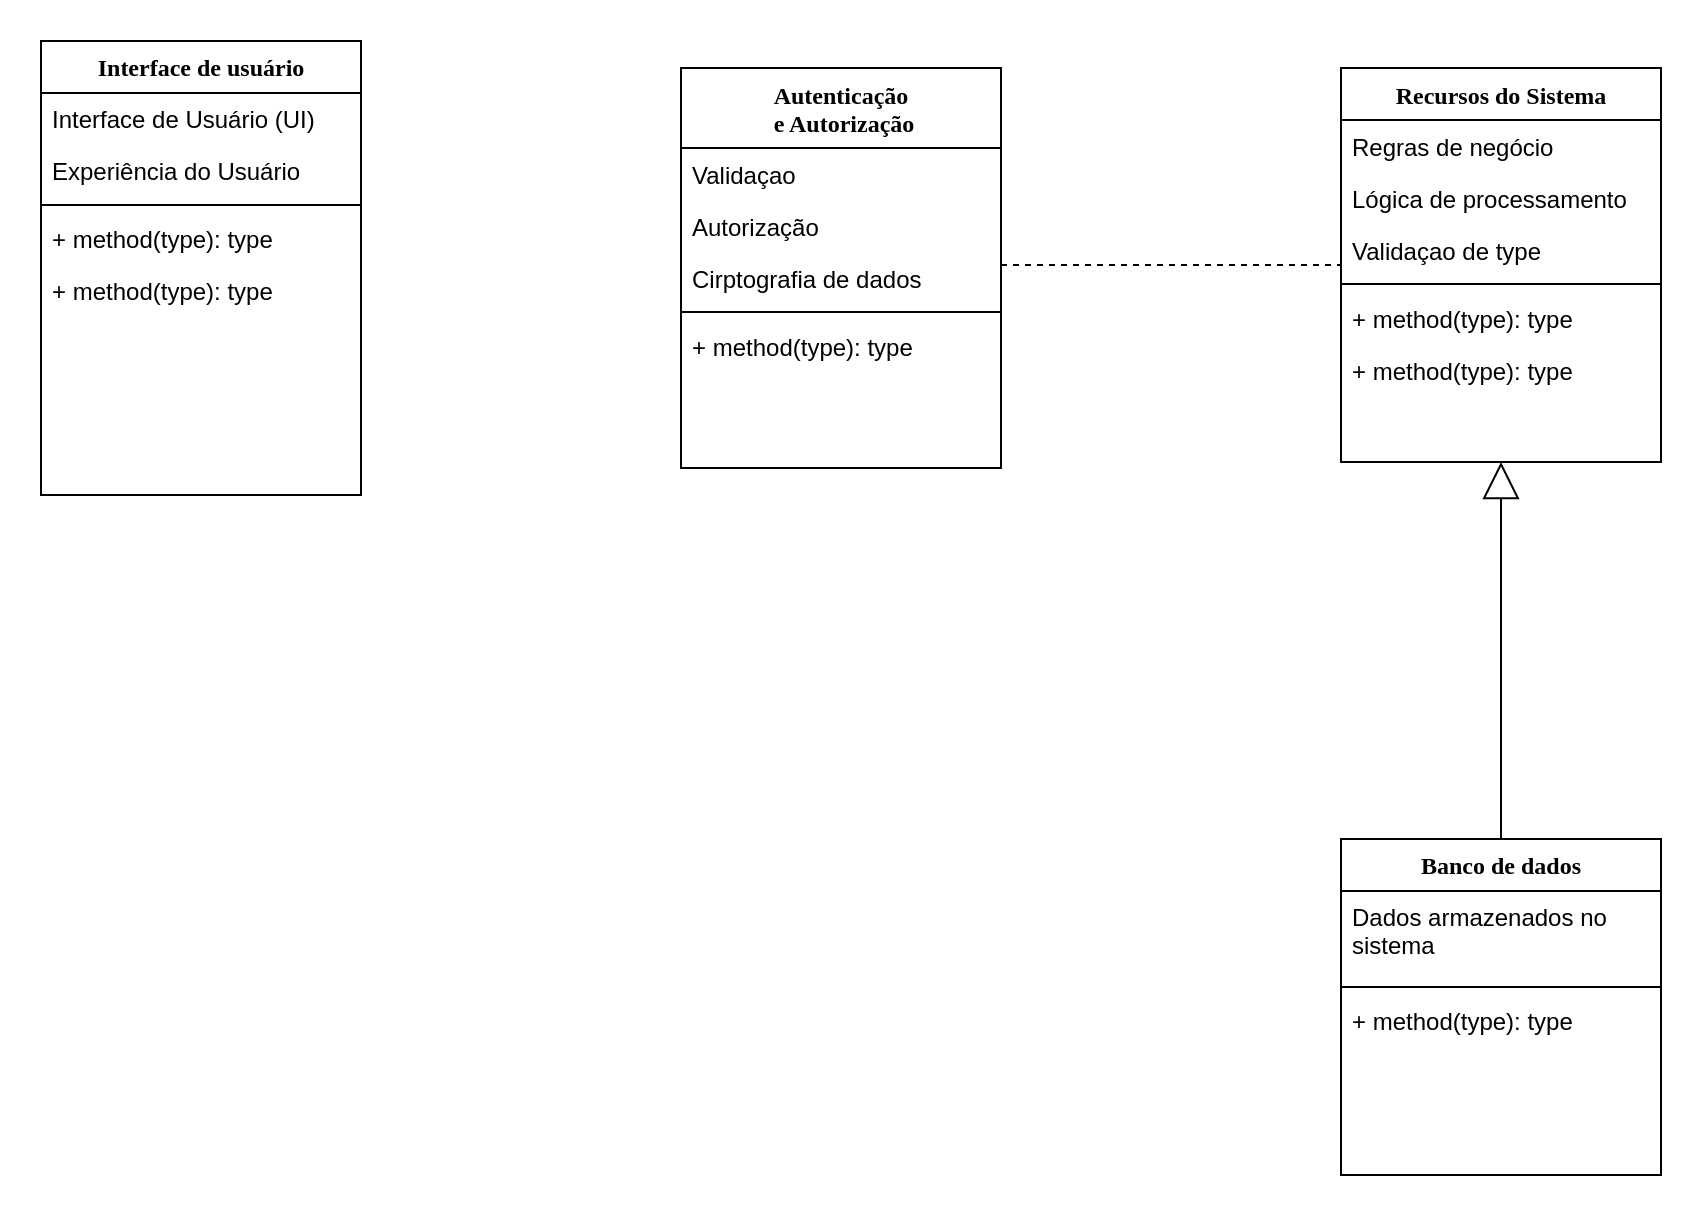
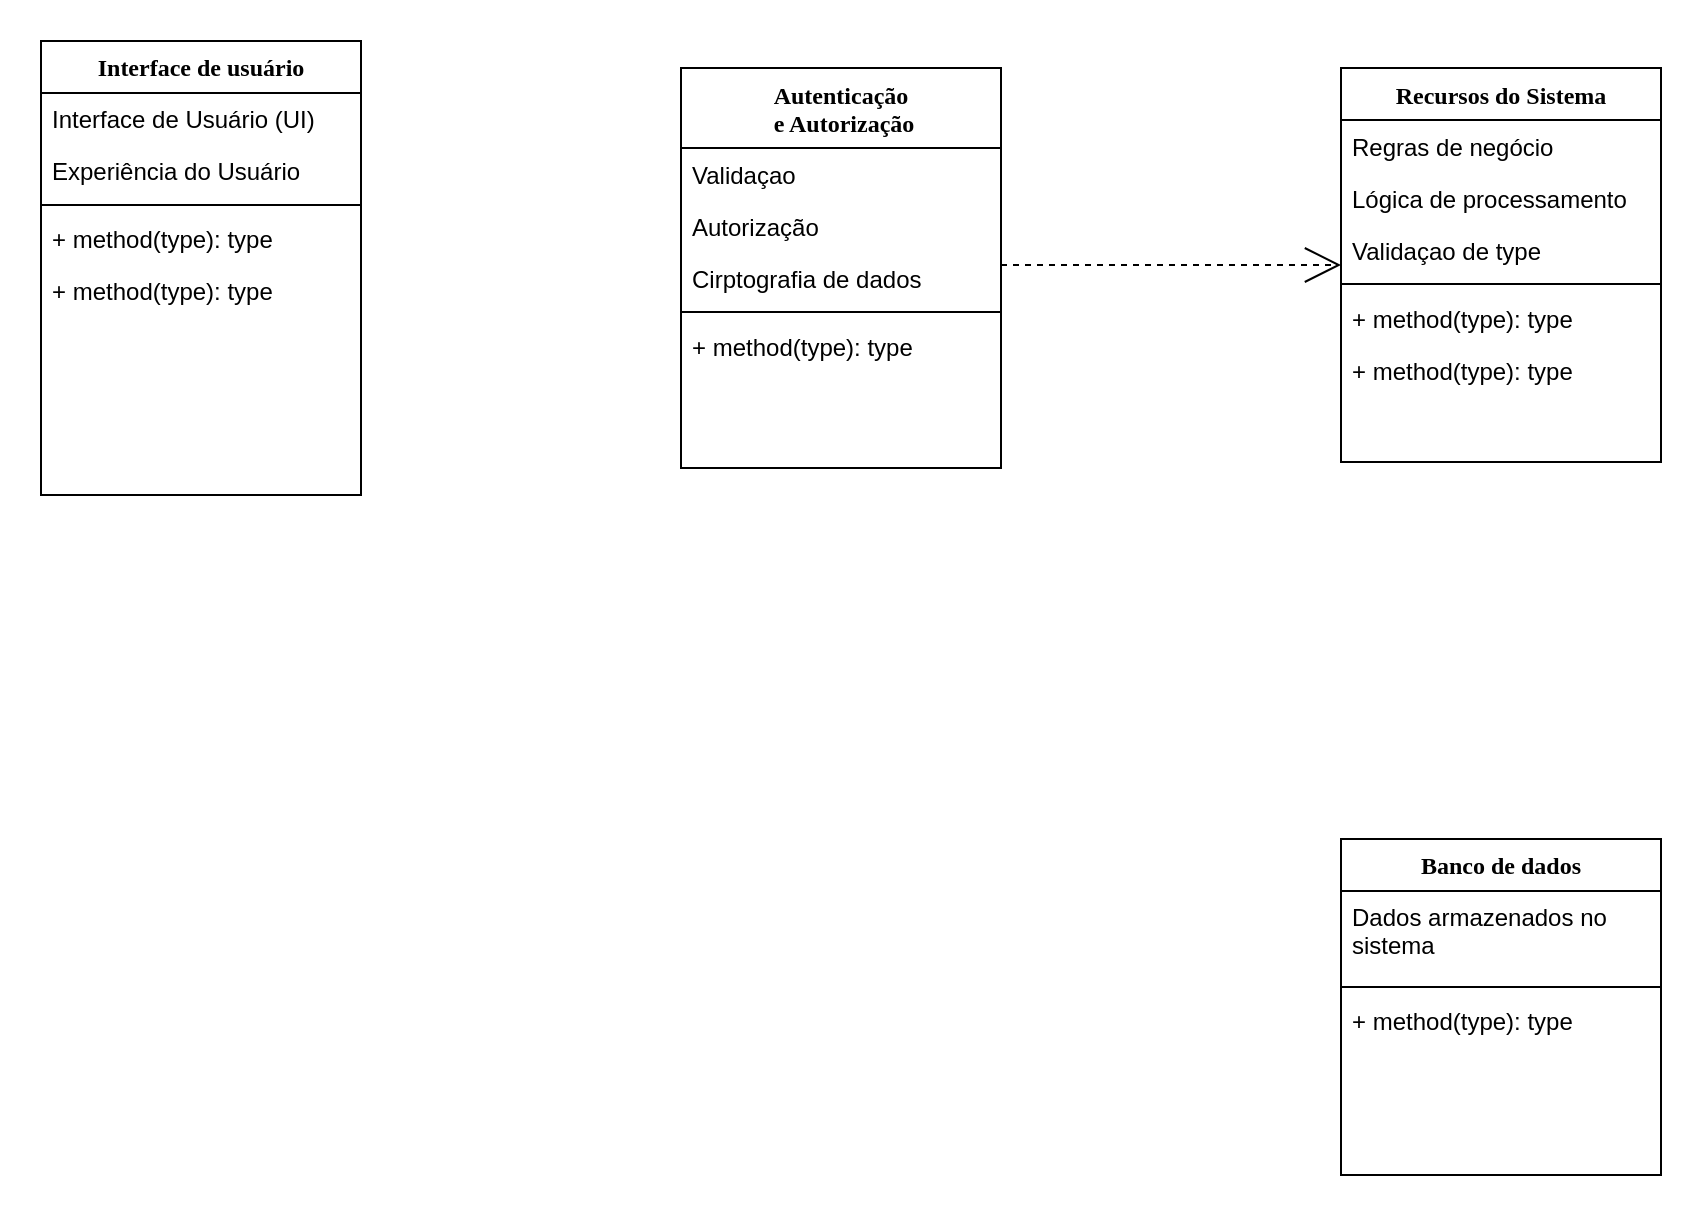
(1334, 265) -> (1333, 265)
(1501, 668) -> none
